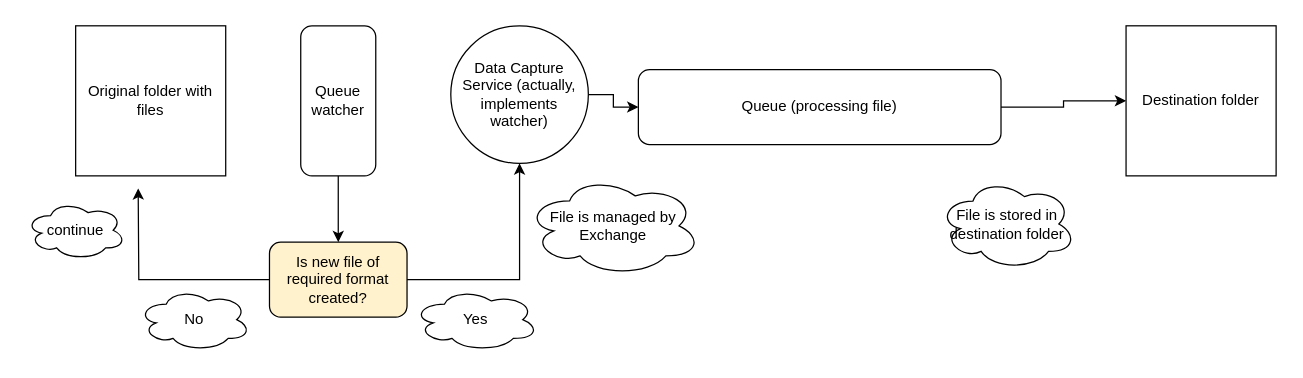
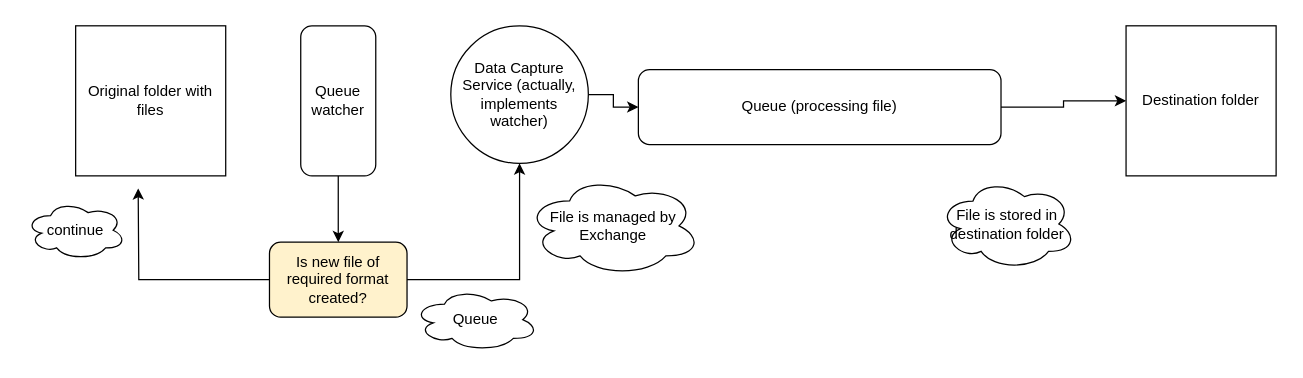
(194, 319) -> none
(476, 319) -> (476, 319)
